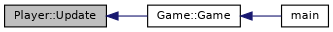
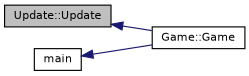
(56, 16) -> (58, 16)
(267, 16) -> (122, 50)
